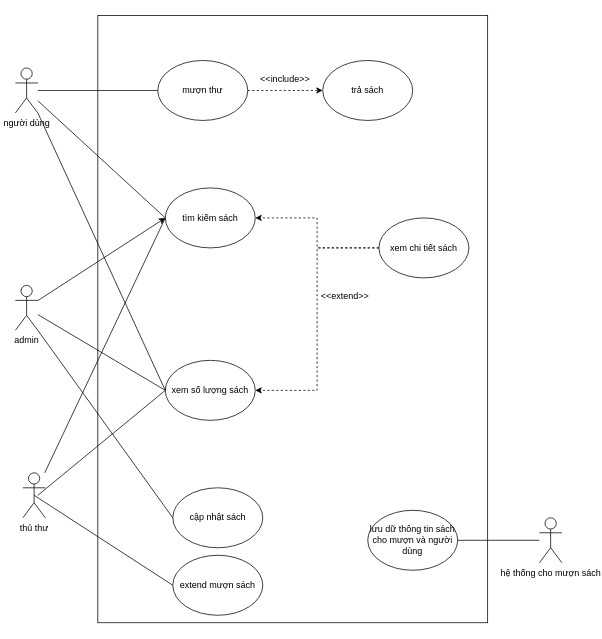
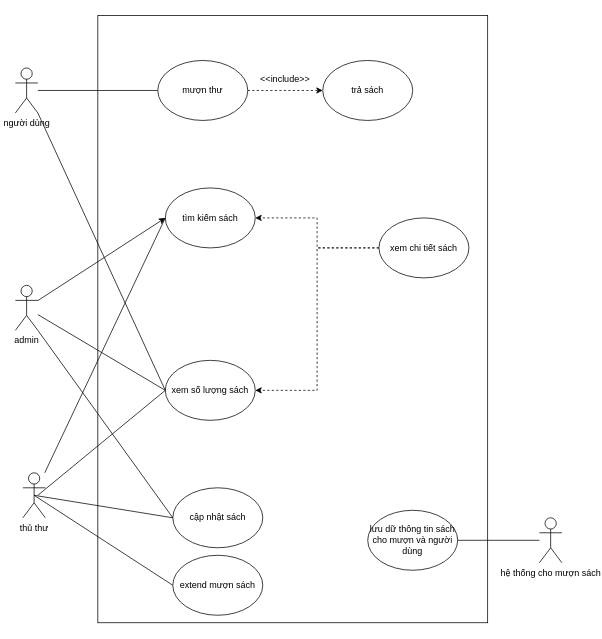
(101, 158) -> none
(345, 297) -> none
none -> (106, 507)
